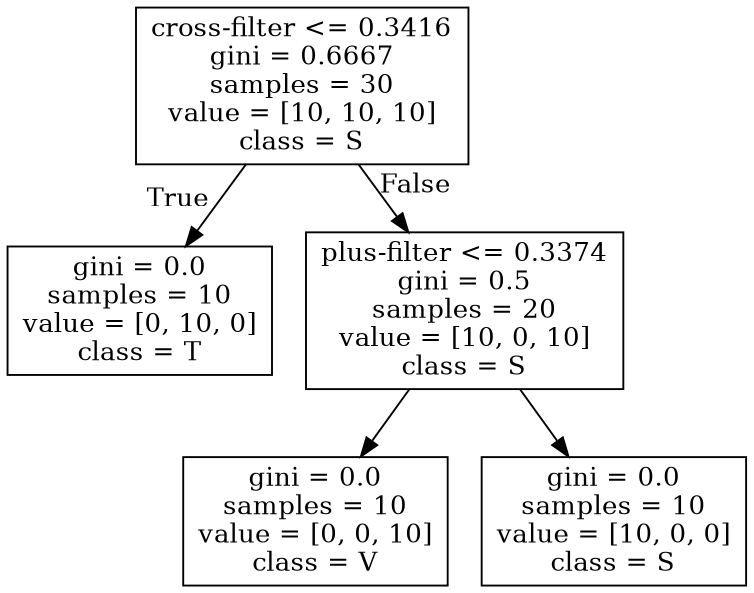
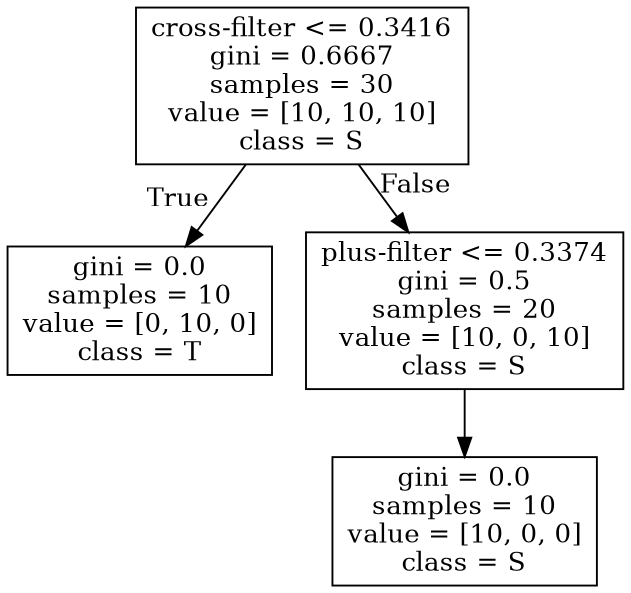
(315, 521) -> none
